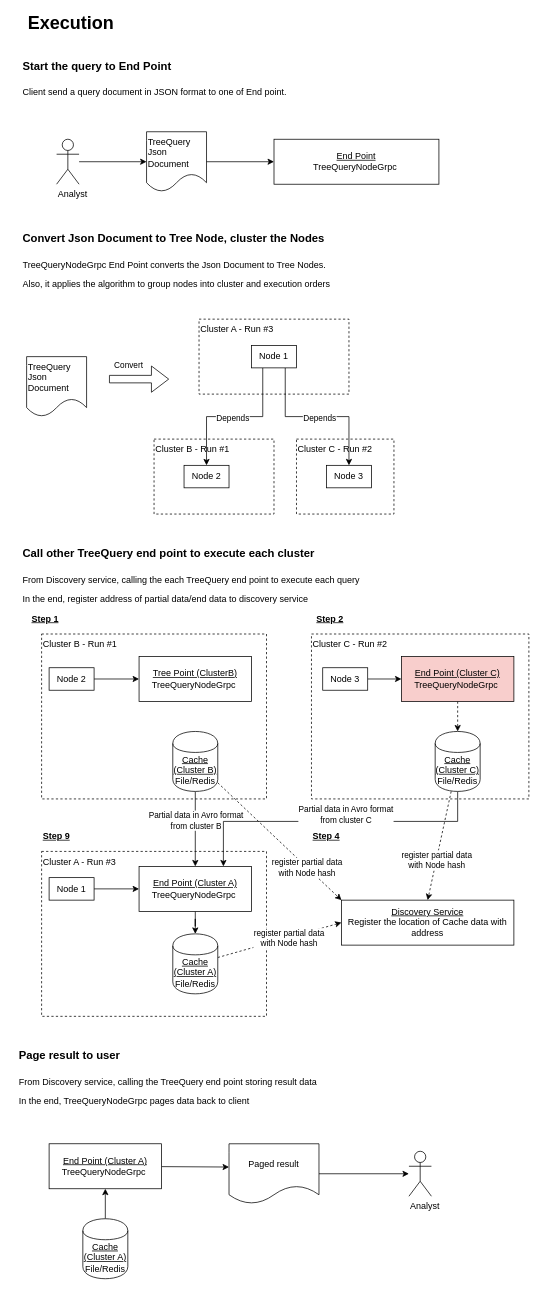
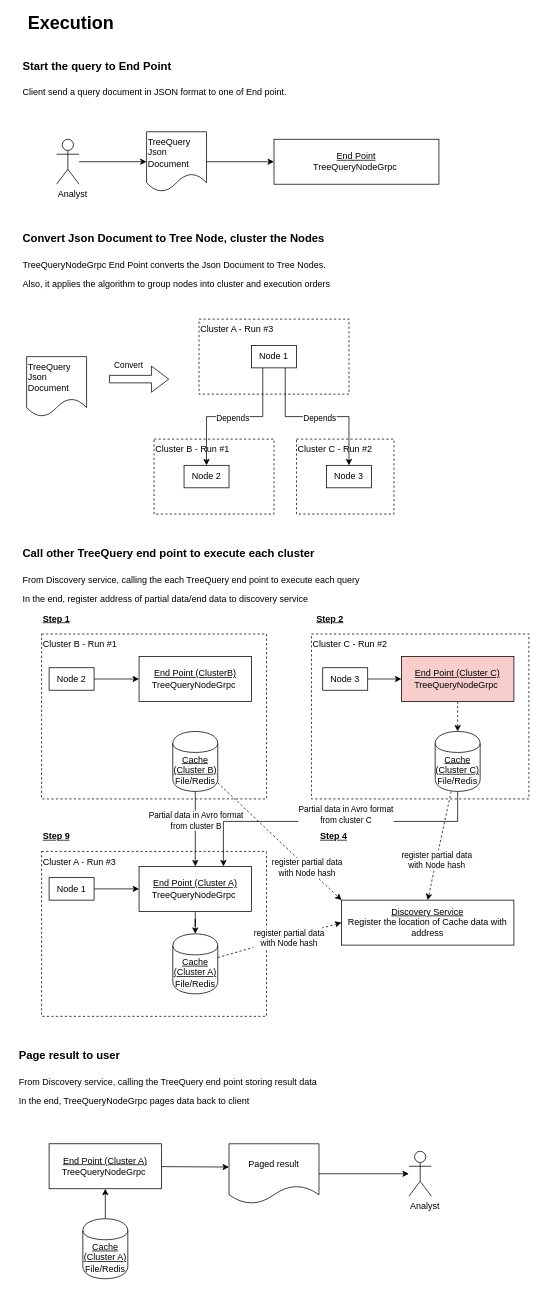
(45, 619) -> (57, 619)
(195, 679) -> (195, 679)
(327, 837) -> (334, 837)
